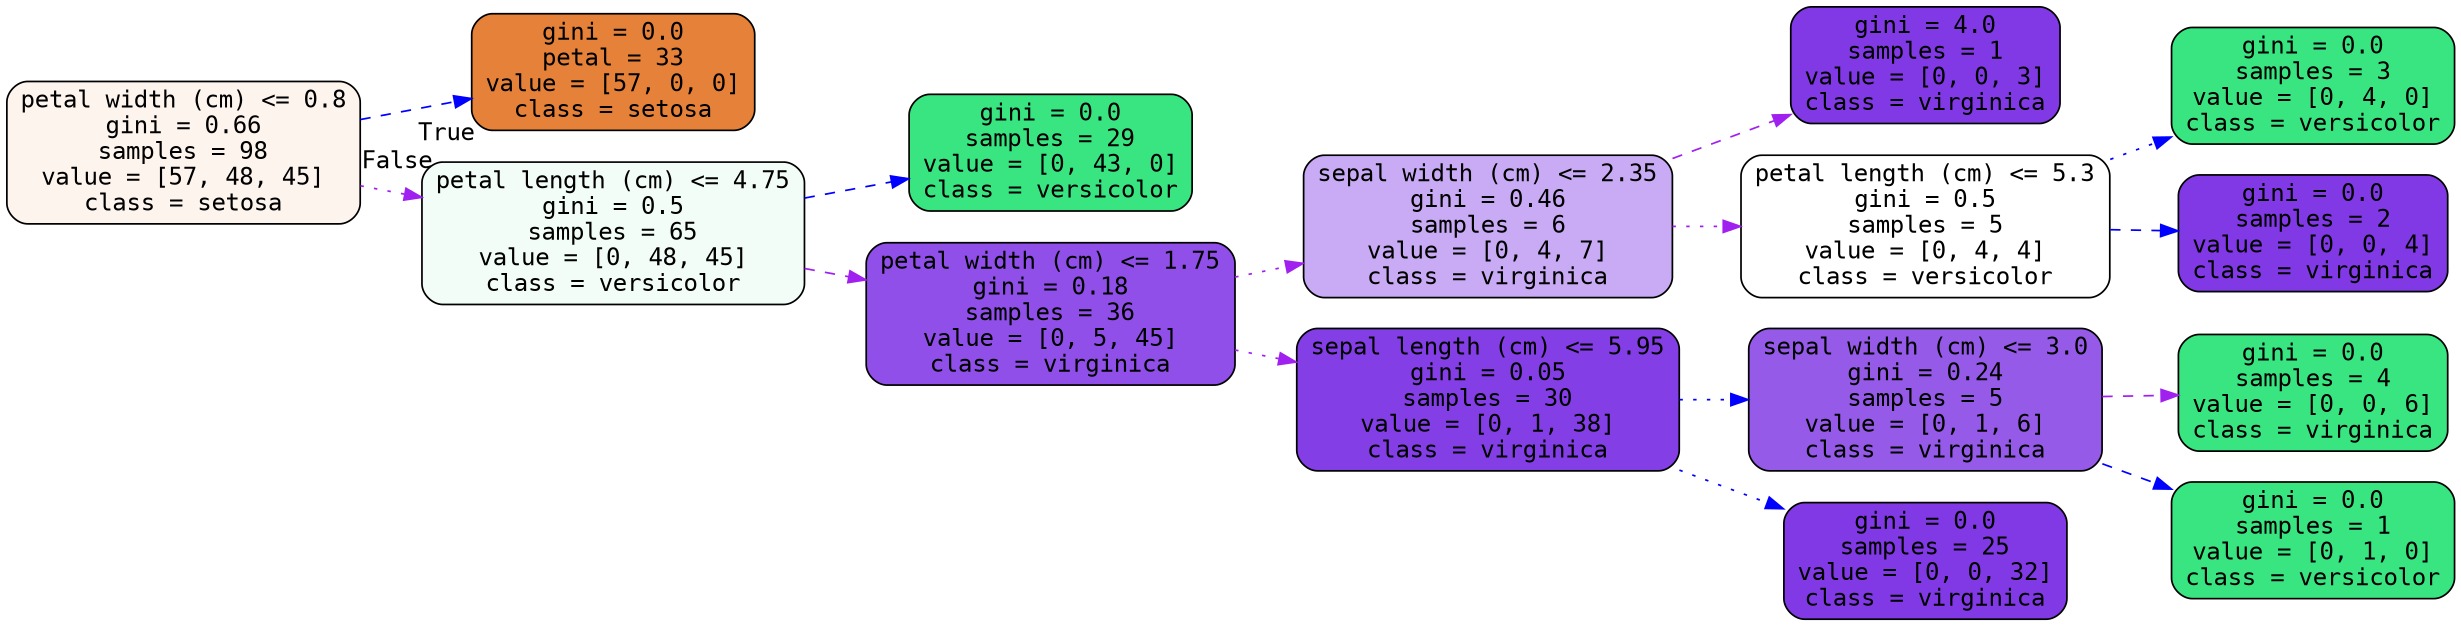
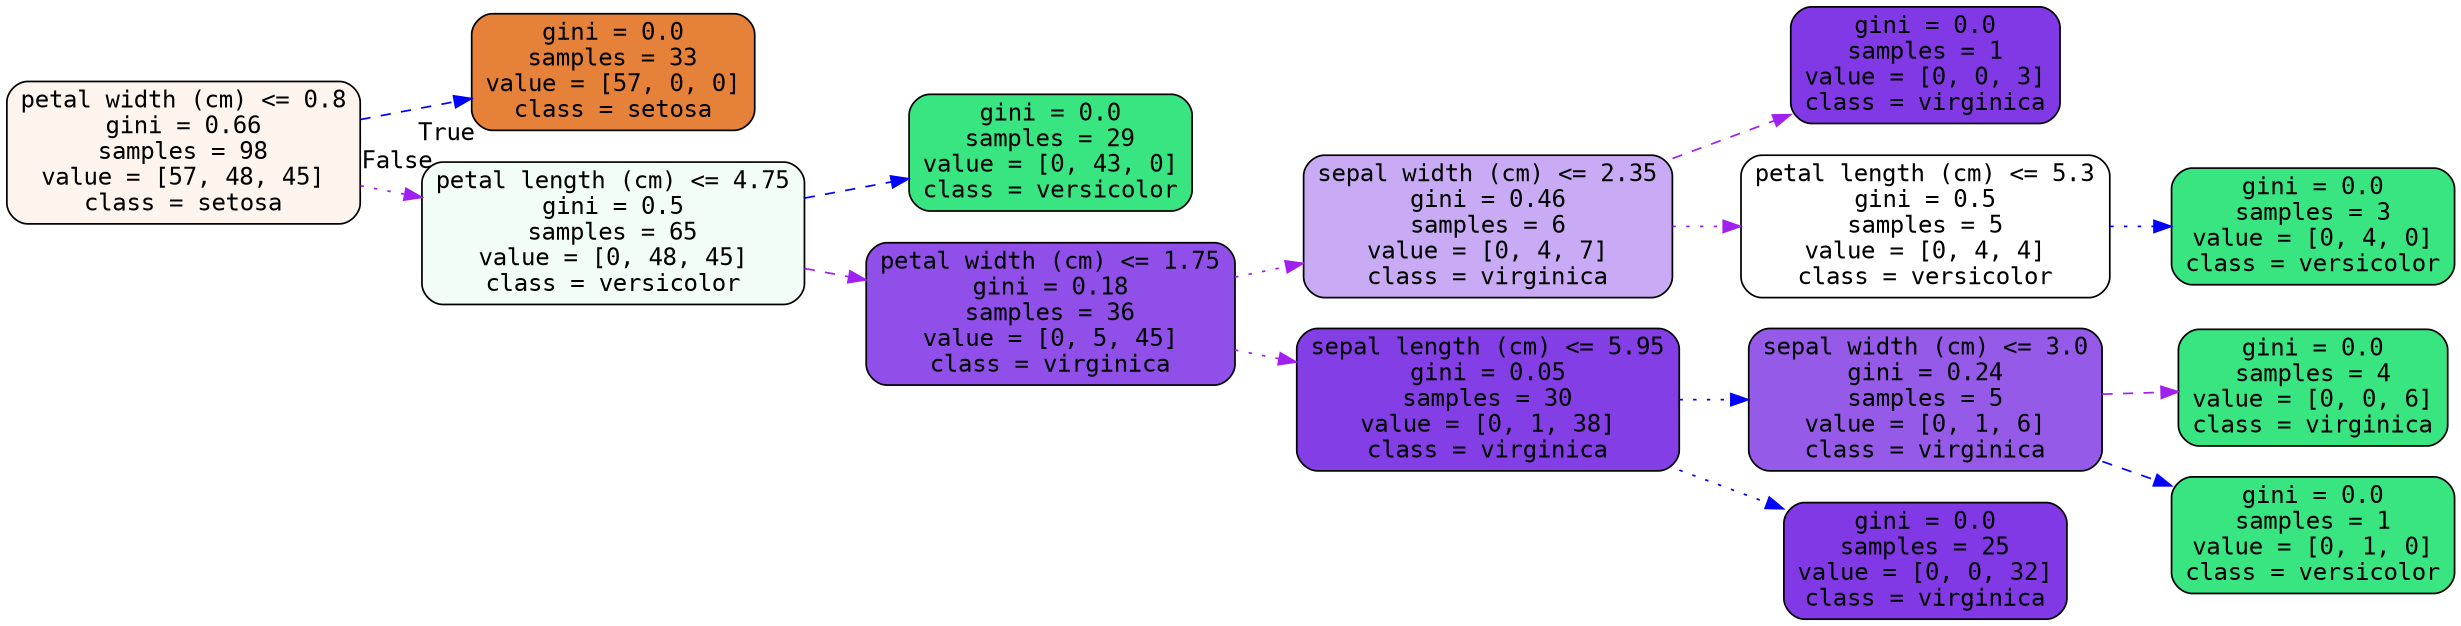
(1925, 65) -> (1925, 65)
(613, 72) -> (613, 72)
(2313, 233) -> none
